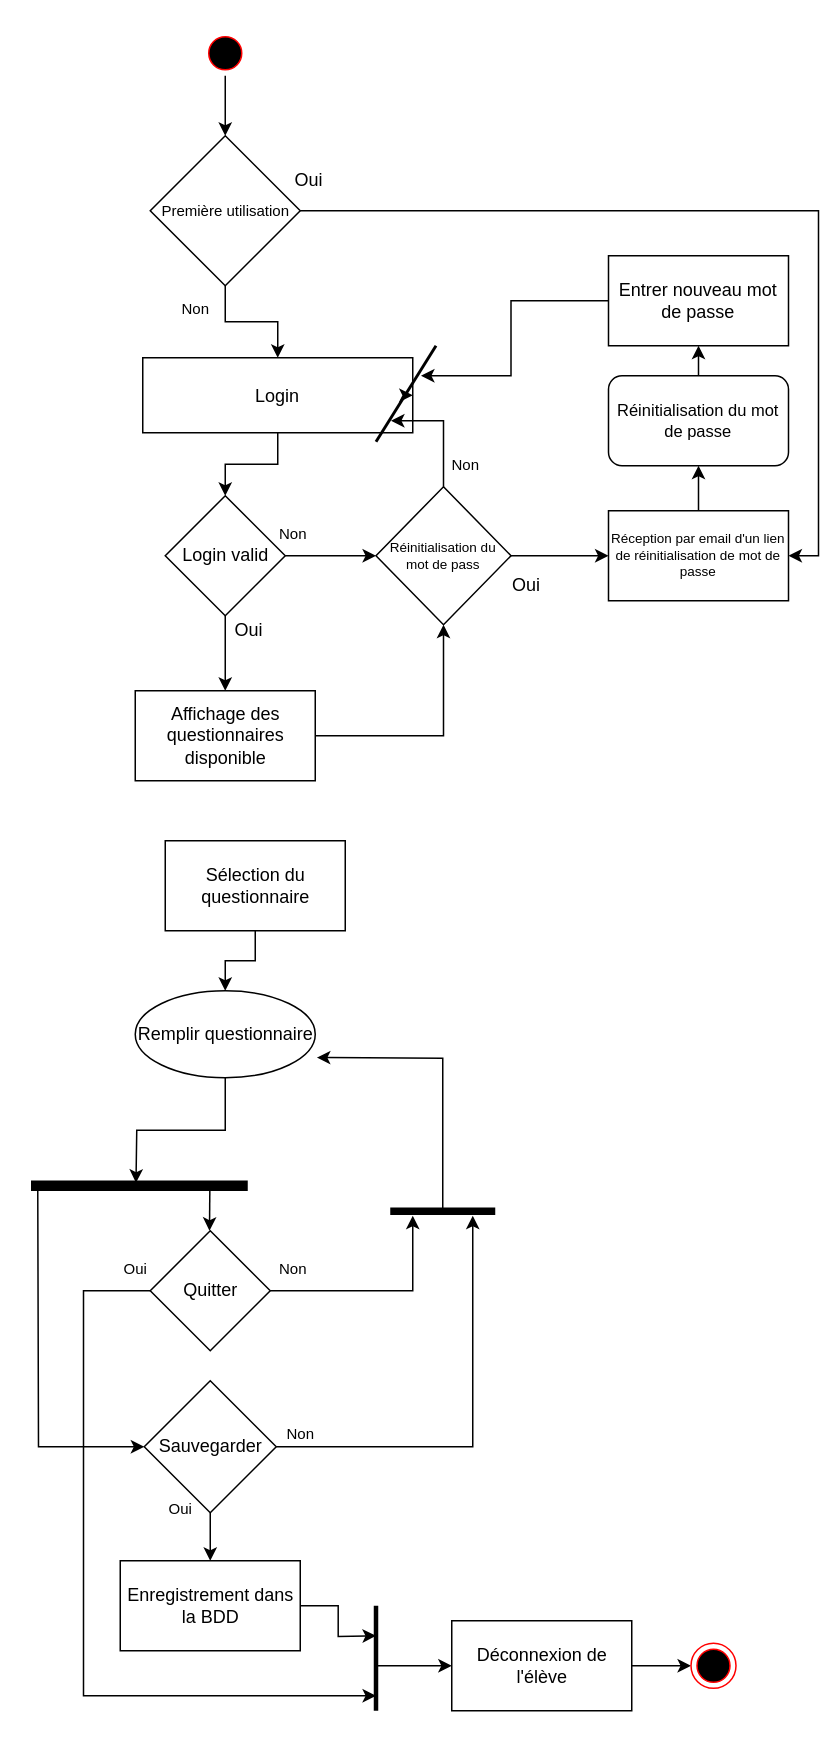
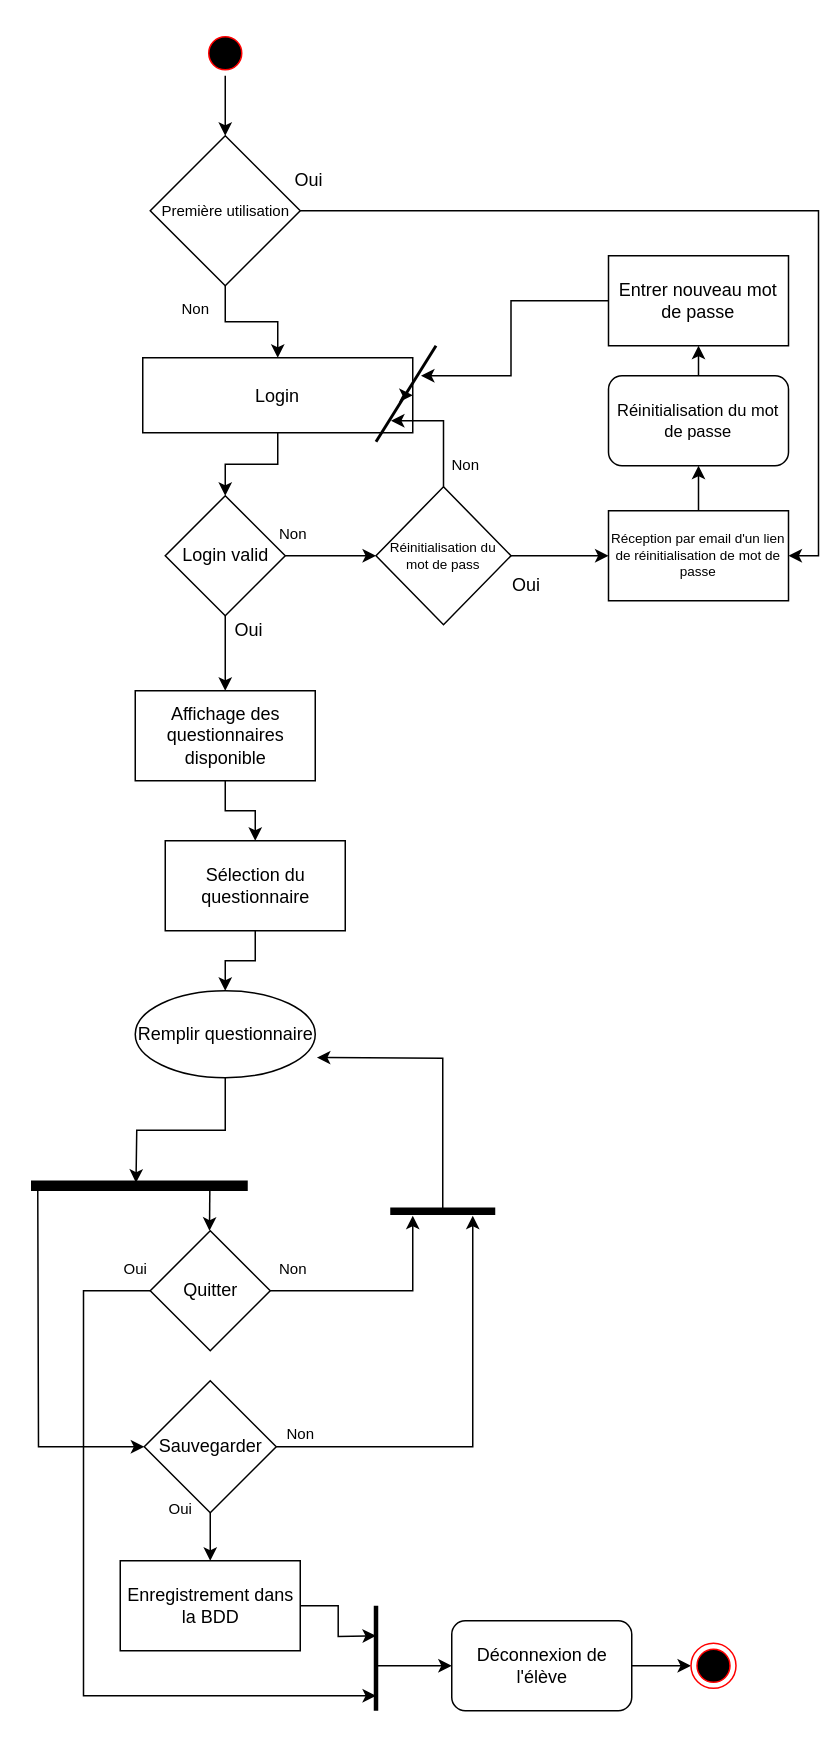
(429, 736) -> (235, 811)
(542, 1666) -> (542, 1666)
